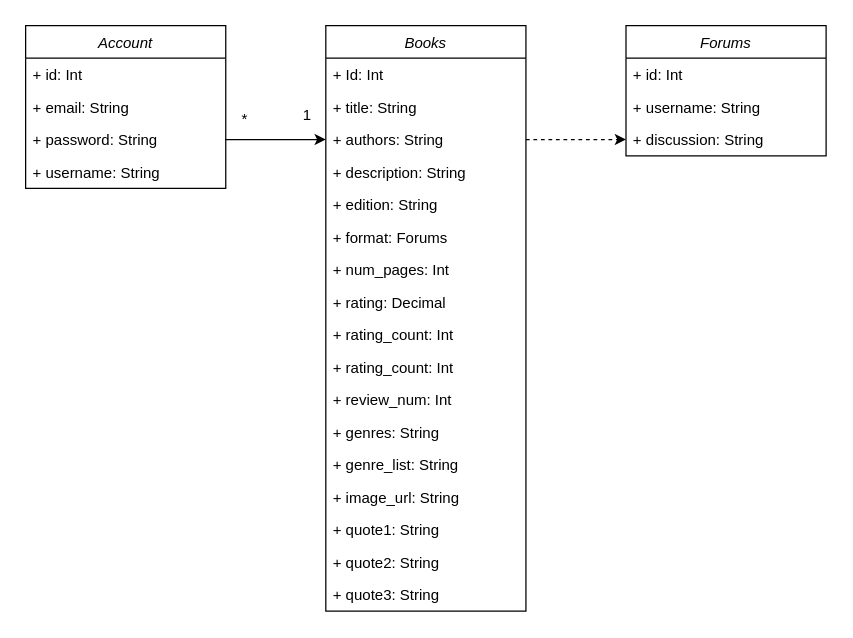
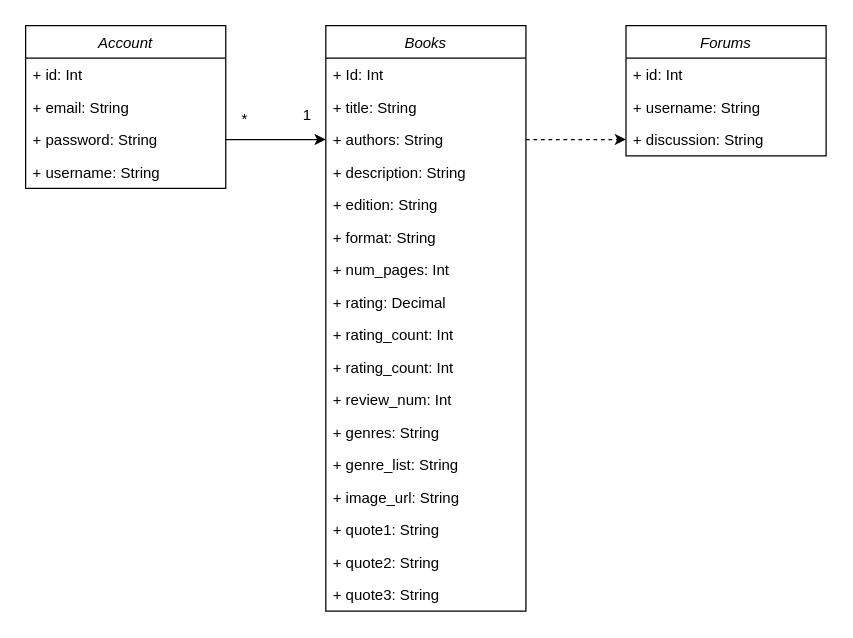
(394, 238) -> (392, 238)
